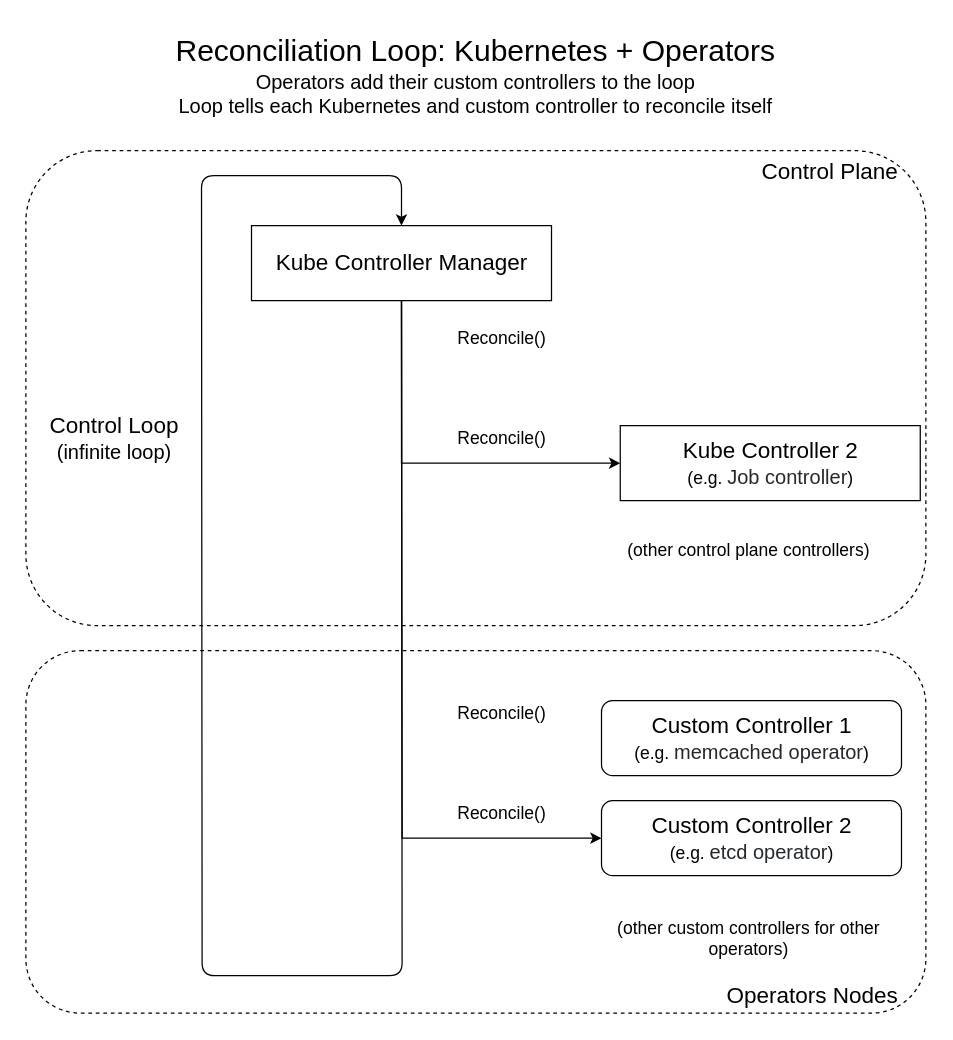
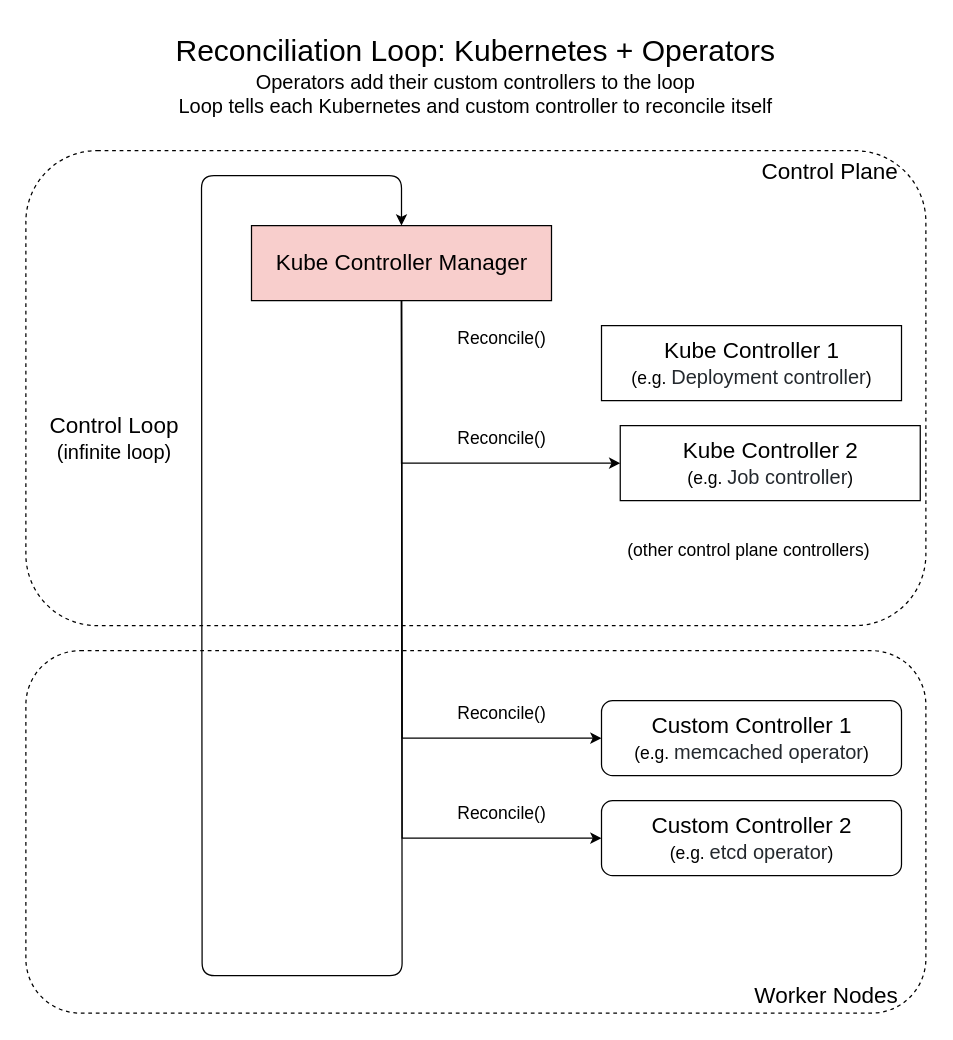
(401, 263) -> (401, 263)
none -> (751, 363)
none -> (498, 738)
(748, 938) -> none
(862, 1000) -> (875, 1000)
